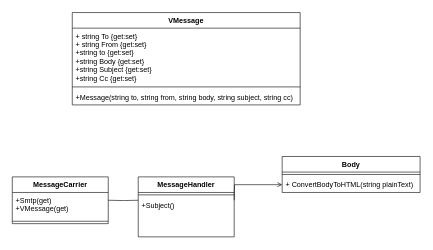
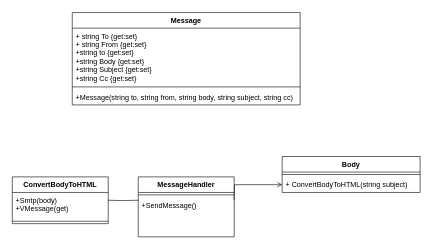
(186, 20) -> (186, 20)
(60, 185) -> (60, 185)
(356, 185) -> (353, 185)
(36, 200) -> (38, 200)
(162, 205) -> (170, 205)
